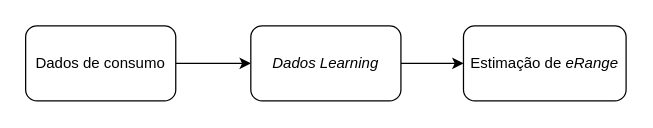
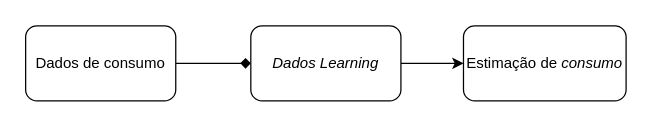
(241, 63) -> (240, 63)
(544, 63) -> (544, 63)
